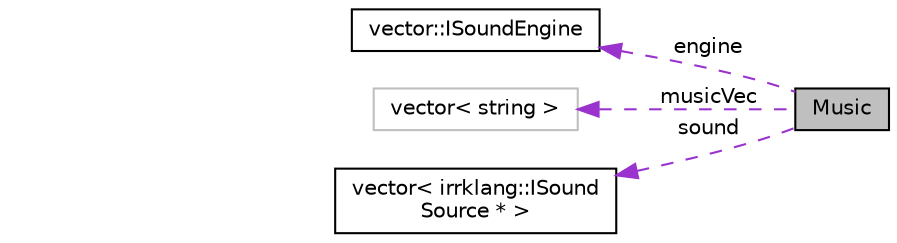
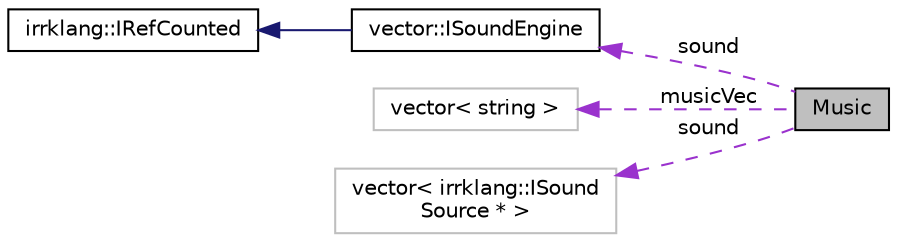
none -> (133, 30)
(706, 48) -> (706, 48)
(476, 201) -> (476, 201)
